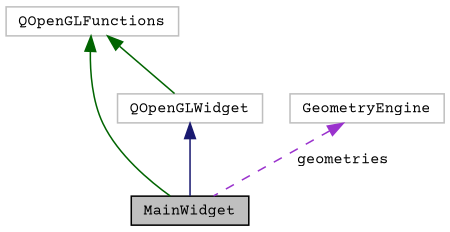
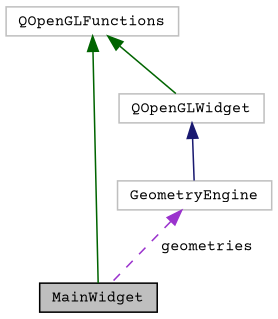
(190, 167) -> (193, 160)
